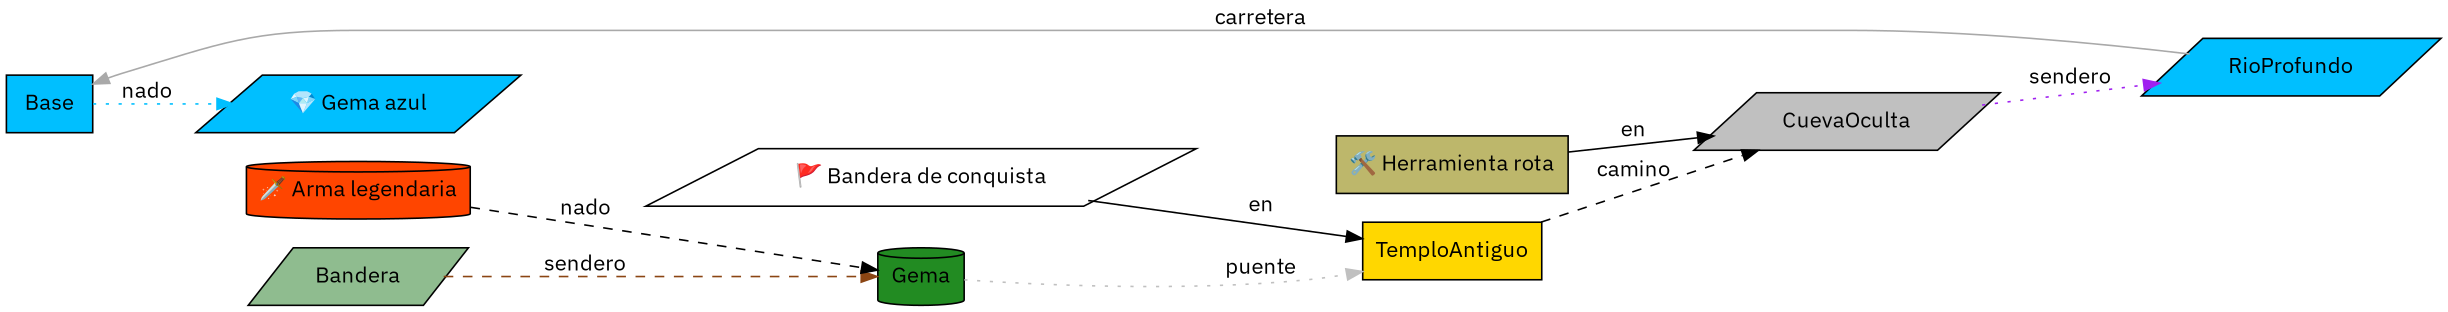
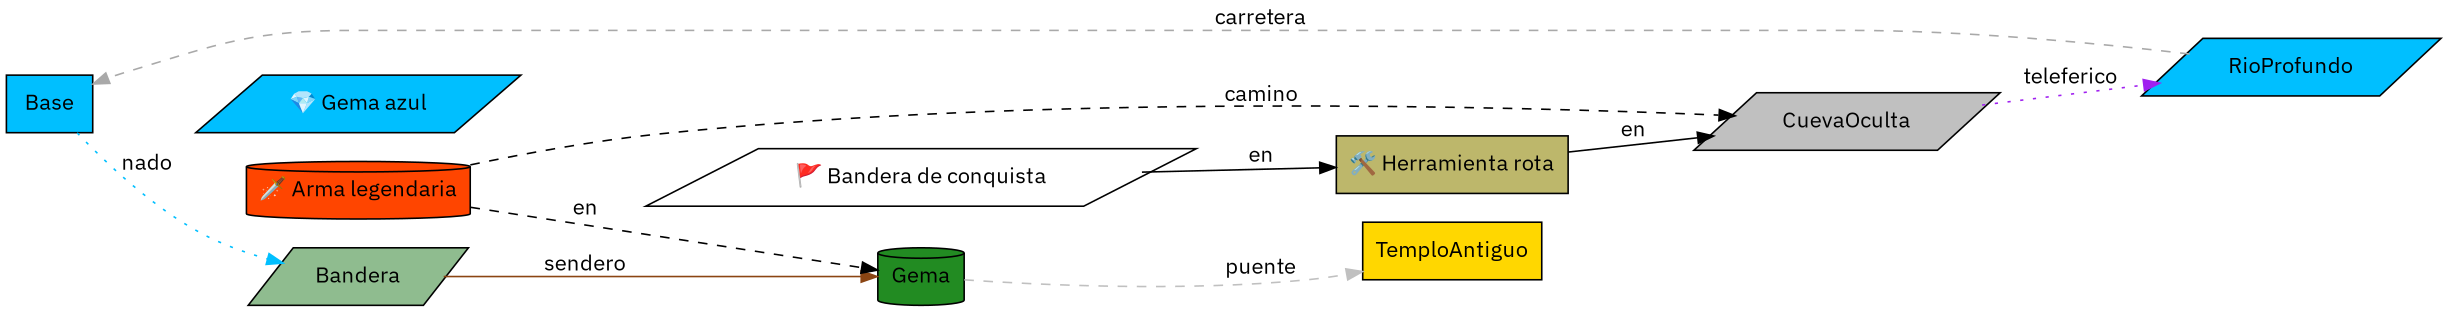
(1146, 30) -> (1146, 30)
(2071, 78) -> (2071, 78)
(155, 104) -> (163, 209)
(1642, 189) -> (1093, 108)
(586, 209) -> (586, 209)
(1217, 218) -> (1231, 170)
(652, 277) -> (652, 277)
(1156, 286) -> (1156, 286)
